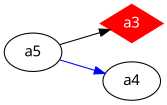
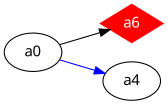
(132, 23) -> (132, 23)
(33, 52) -> (33, 52)
